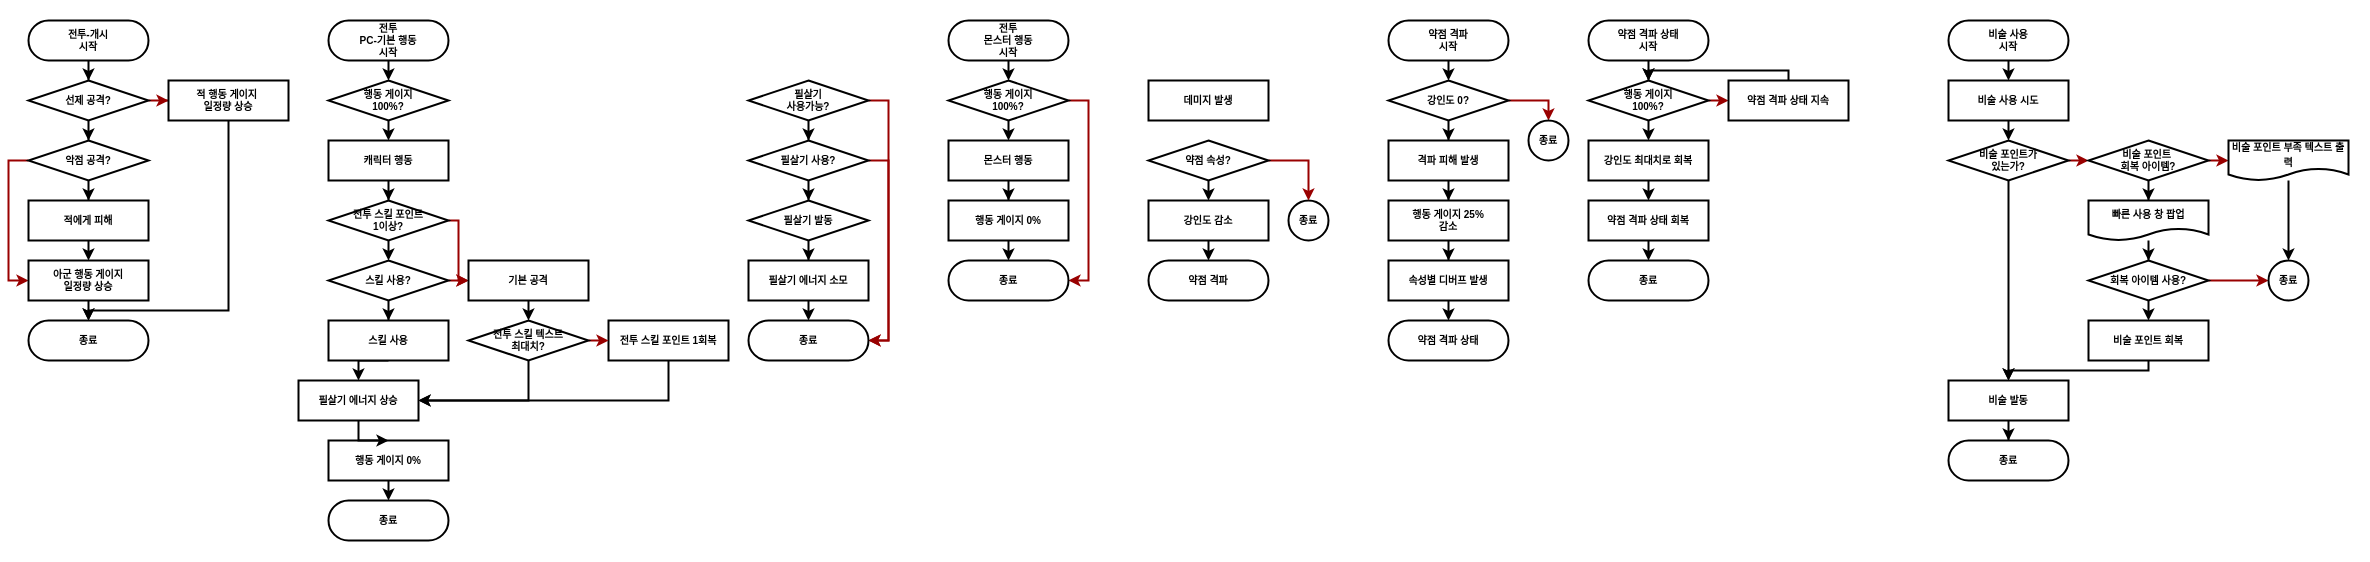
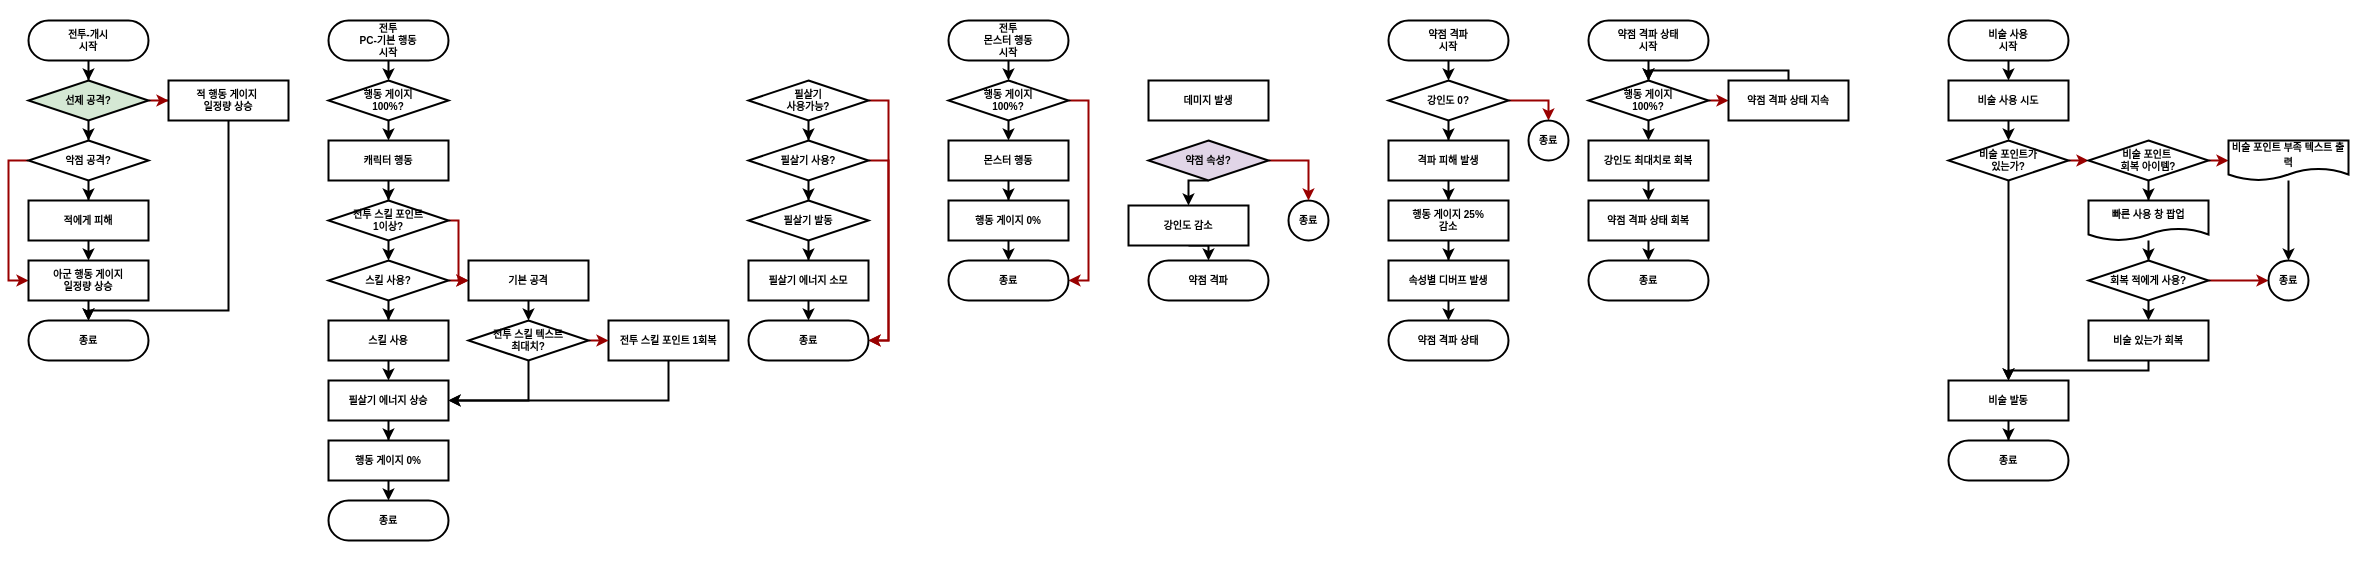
(89, 101) -> (89, 101)
(1209, 161) -> (1209, 161)
(1209, 221) -> (1189, 226)
(2149, 281) -> (2149, 281)
(2149, 341) -> (2149, 341)
(359, 401) -> (389, 401)
